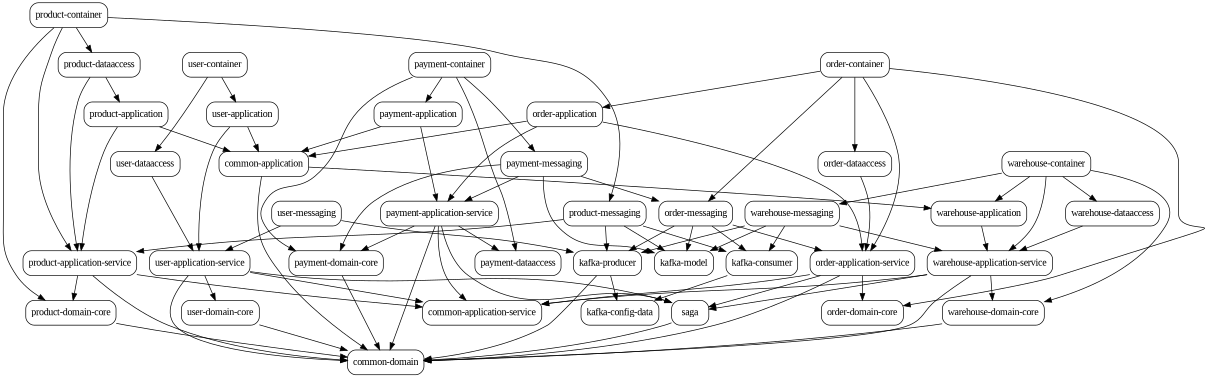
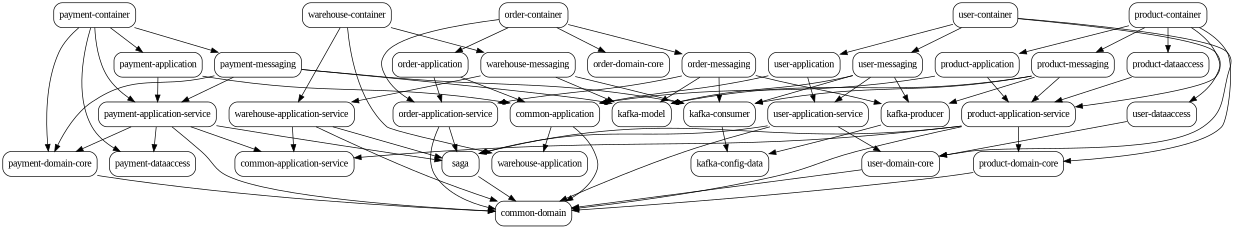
none -> (940, 38)
(111, 87) -> (1078, 39)
none -> (808, 88)
none -> (766, 89)
none -> (1216, 114)
none -> (687, 129)
(492, 154) -> (103, 67)
(855, 164) -> none
(625, 190) -> (489, 83)
(171, 210) -> (1037, 138)
(1112, 214) -> none
(984, 235) -> none
(697, 238) -> none
(862, 285) -> none
(725, 286) -> none
(333, 287) -> none
(993, 313) -> none
(524, 336) -> none
